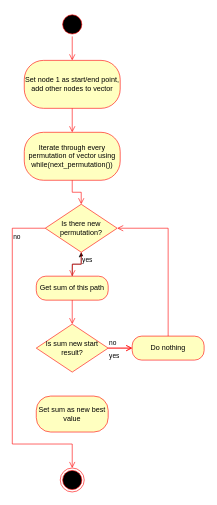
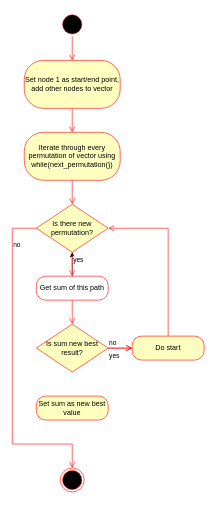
(81, 228) -> (72, 228)
(72, 288) -> (72, 288)
(72, 348) -> (72, 348)
(168, 348) -> (168, 348)
(72, 414) -> (72, 408)
